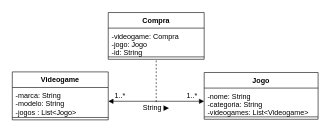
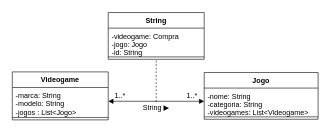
(156, 20) -> (156, 20)
